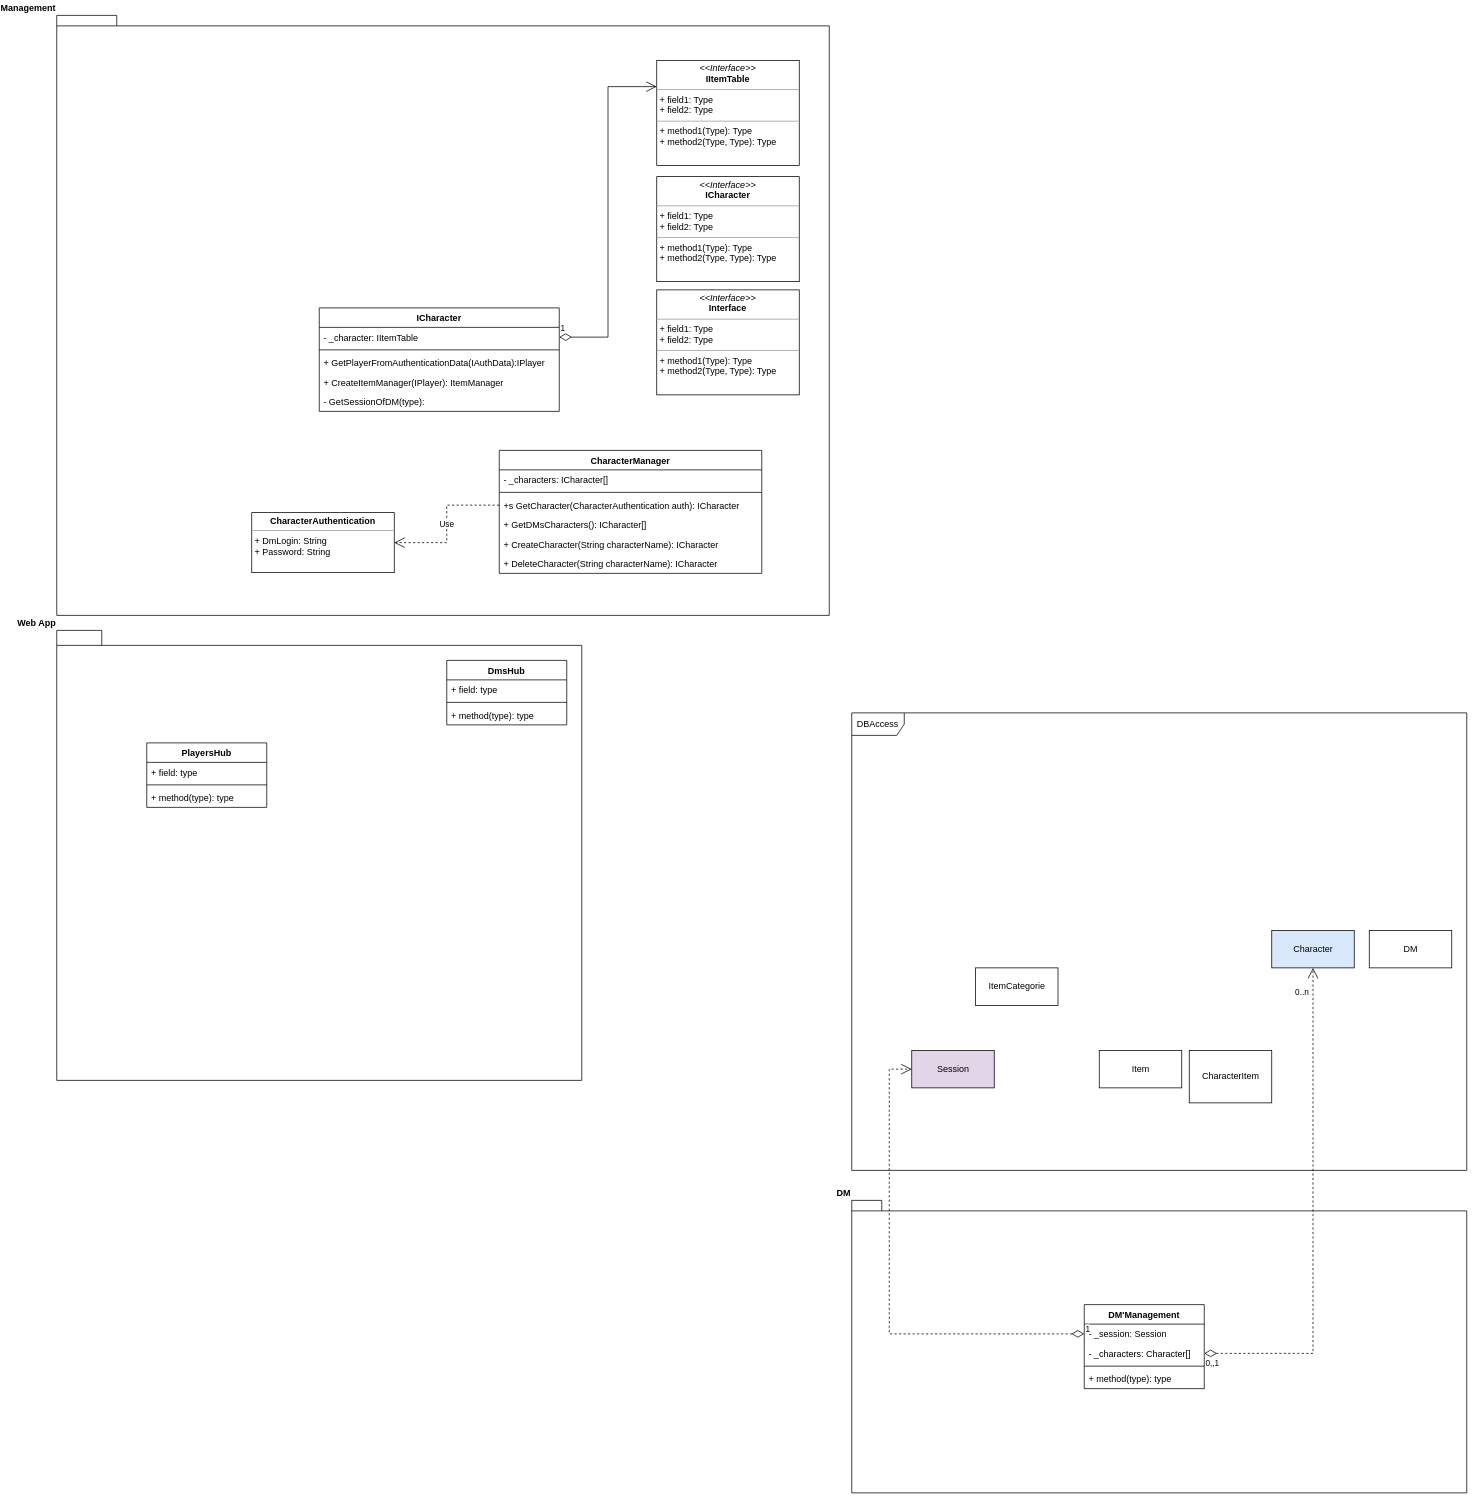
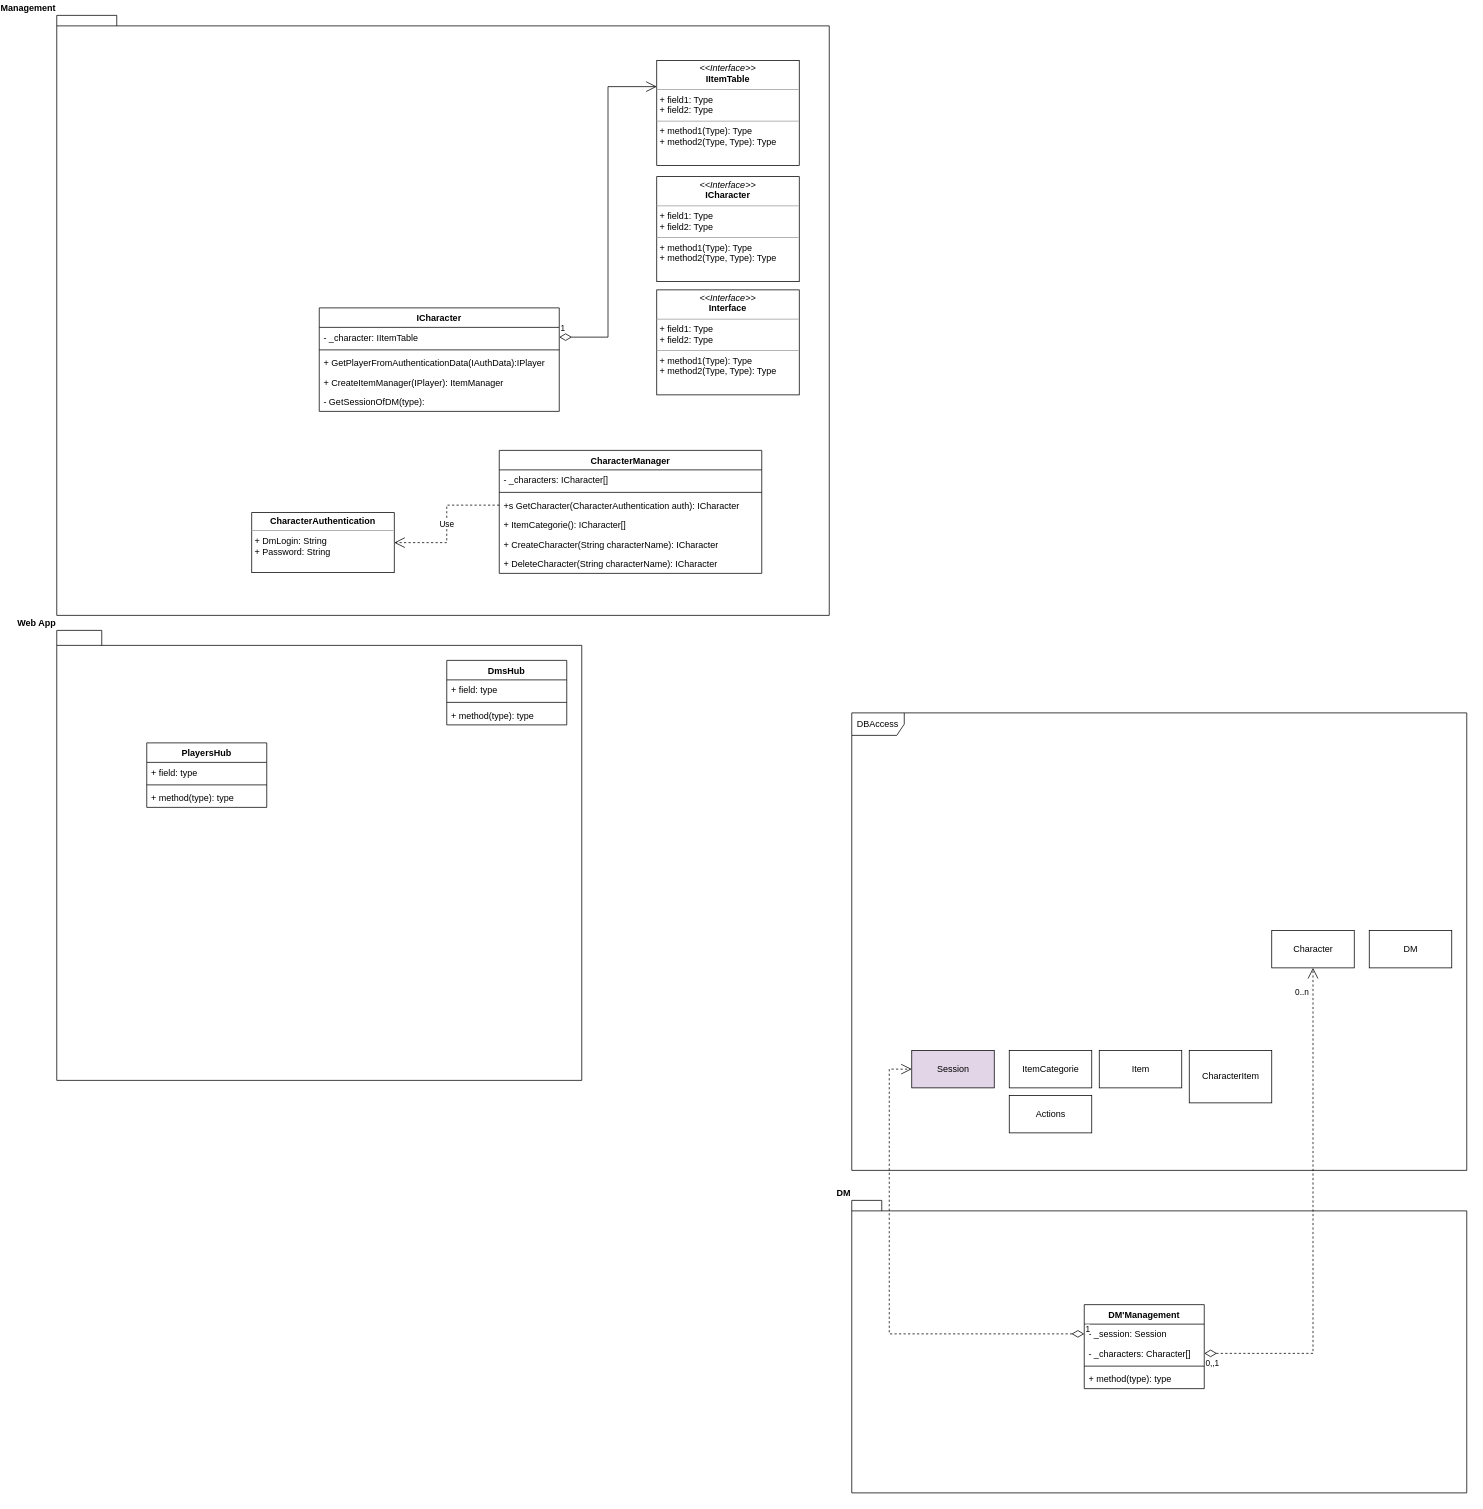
(585, 525) -> (577, 525)
(1313, 949) -> (1313, 949)
(1017, 987) -> (1050, 1069)
none -> (1050, 1114)
